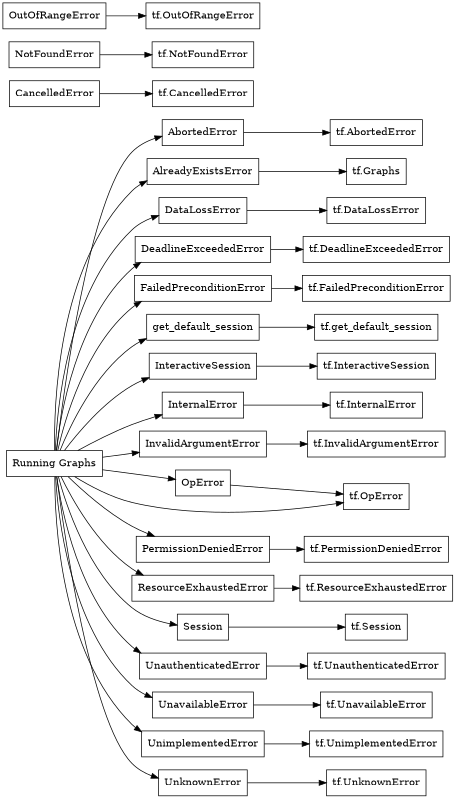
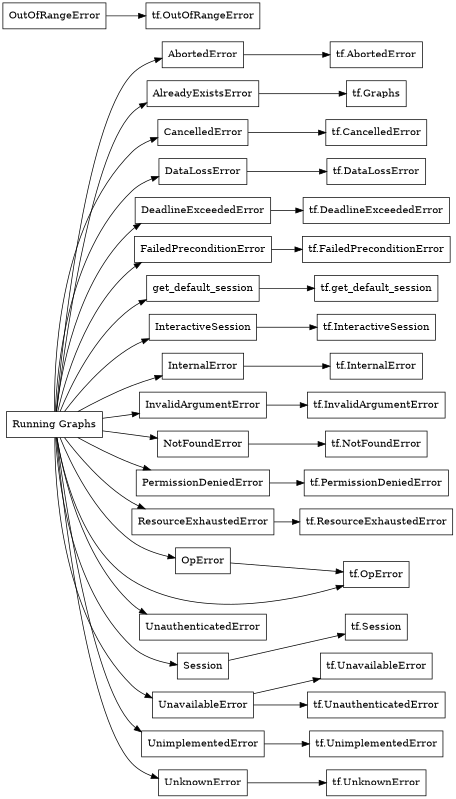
none -> (65, 292)
none -> (126, 434)
(283, 666) -> (277, 705)
